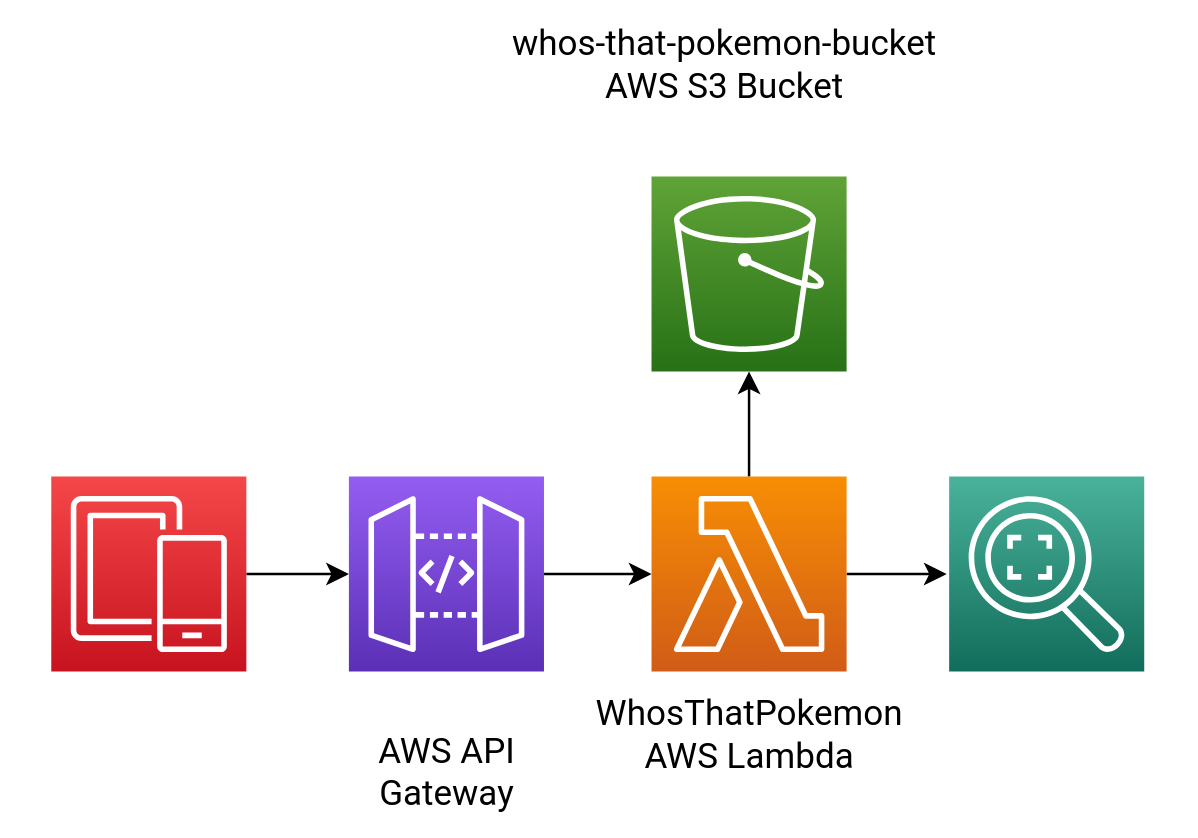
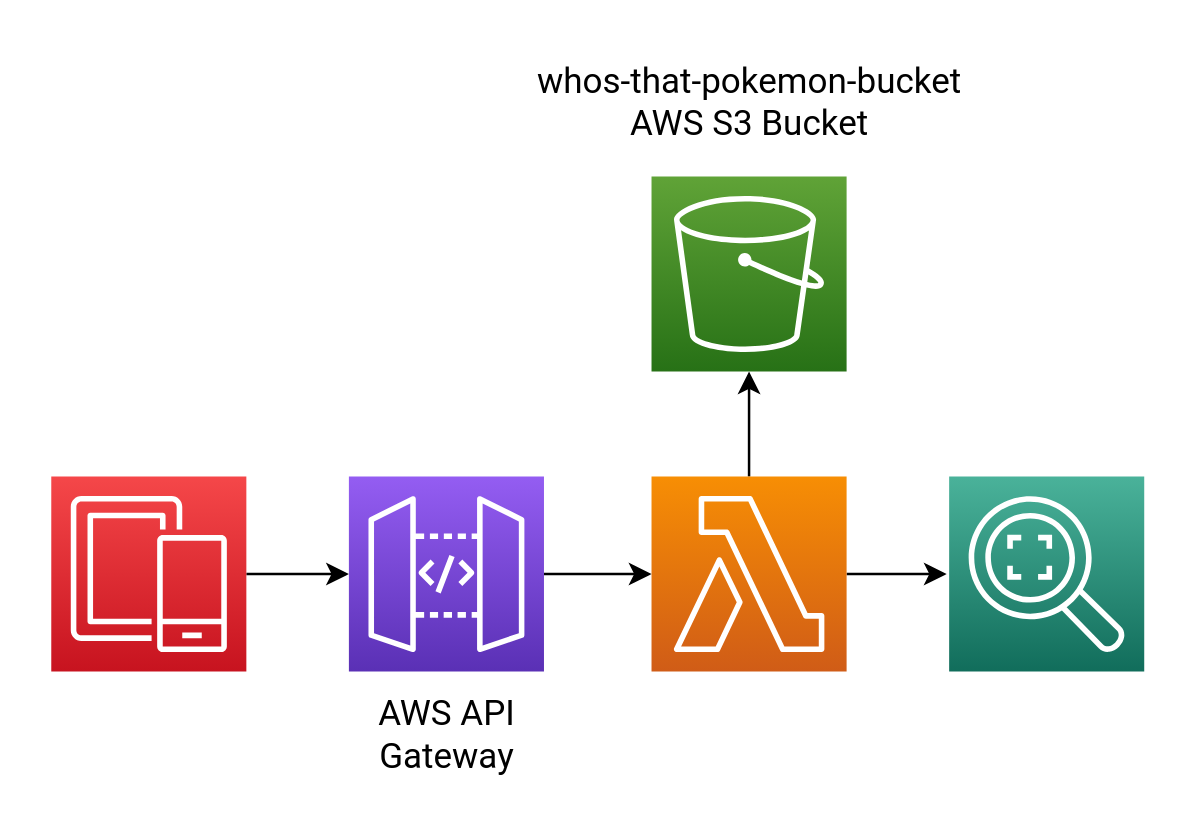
(724, 64) -> (749, 101)
(749, 734) -> none
(446, 771) -> (446, 734)
